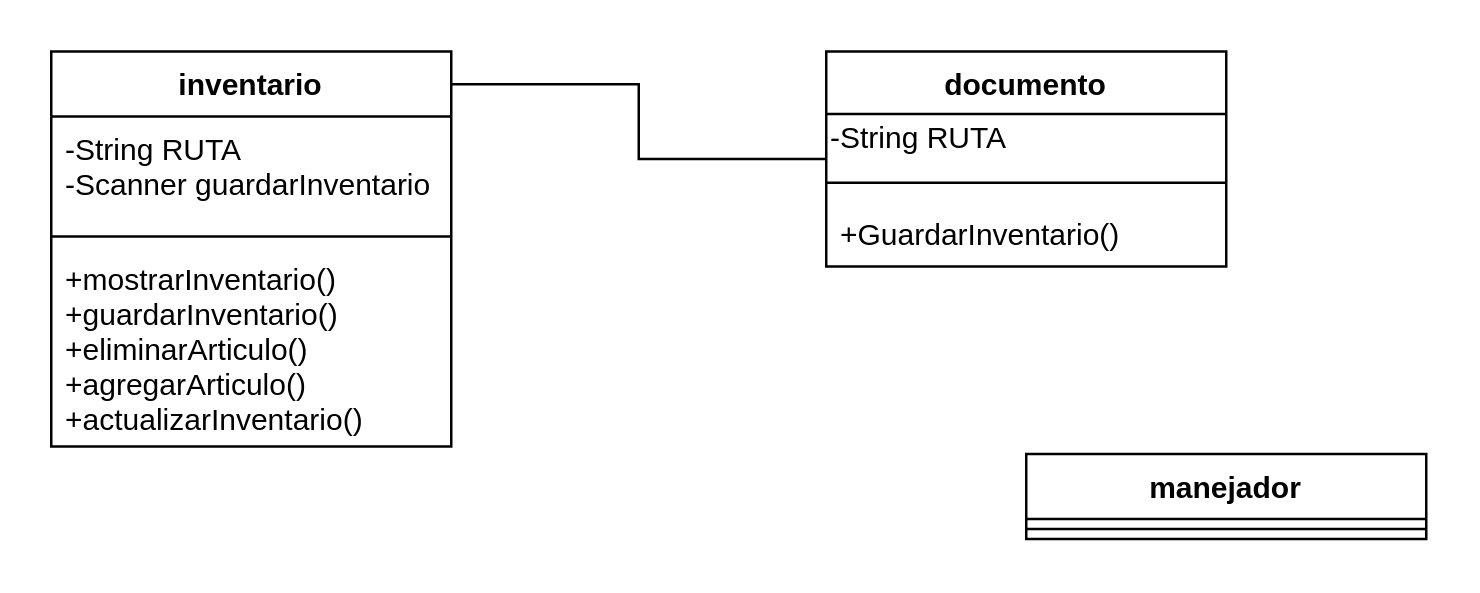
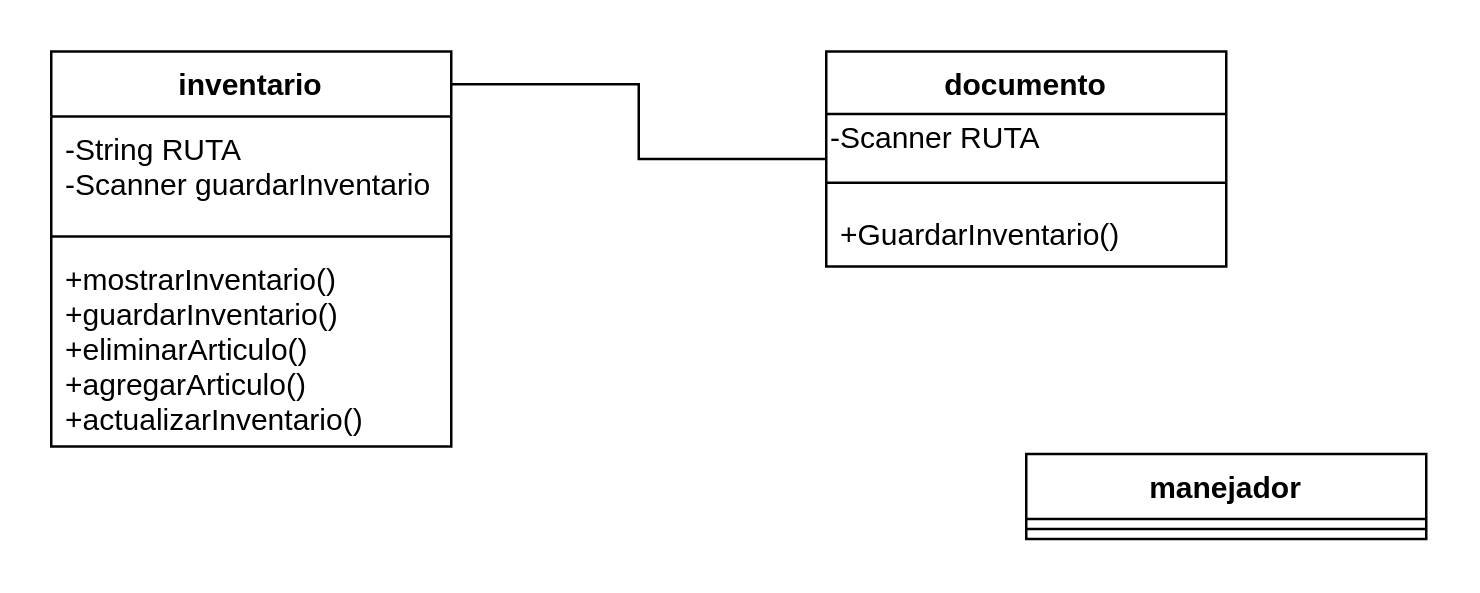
(924, 139) -> (937, 139)
